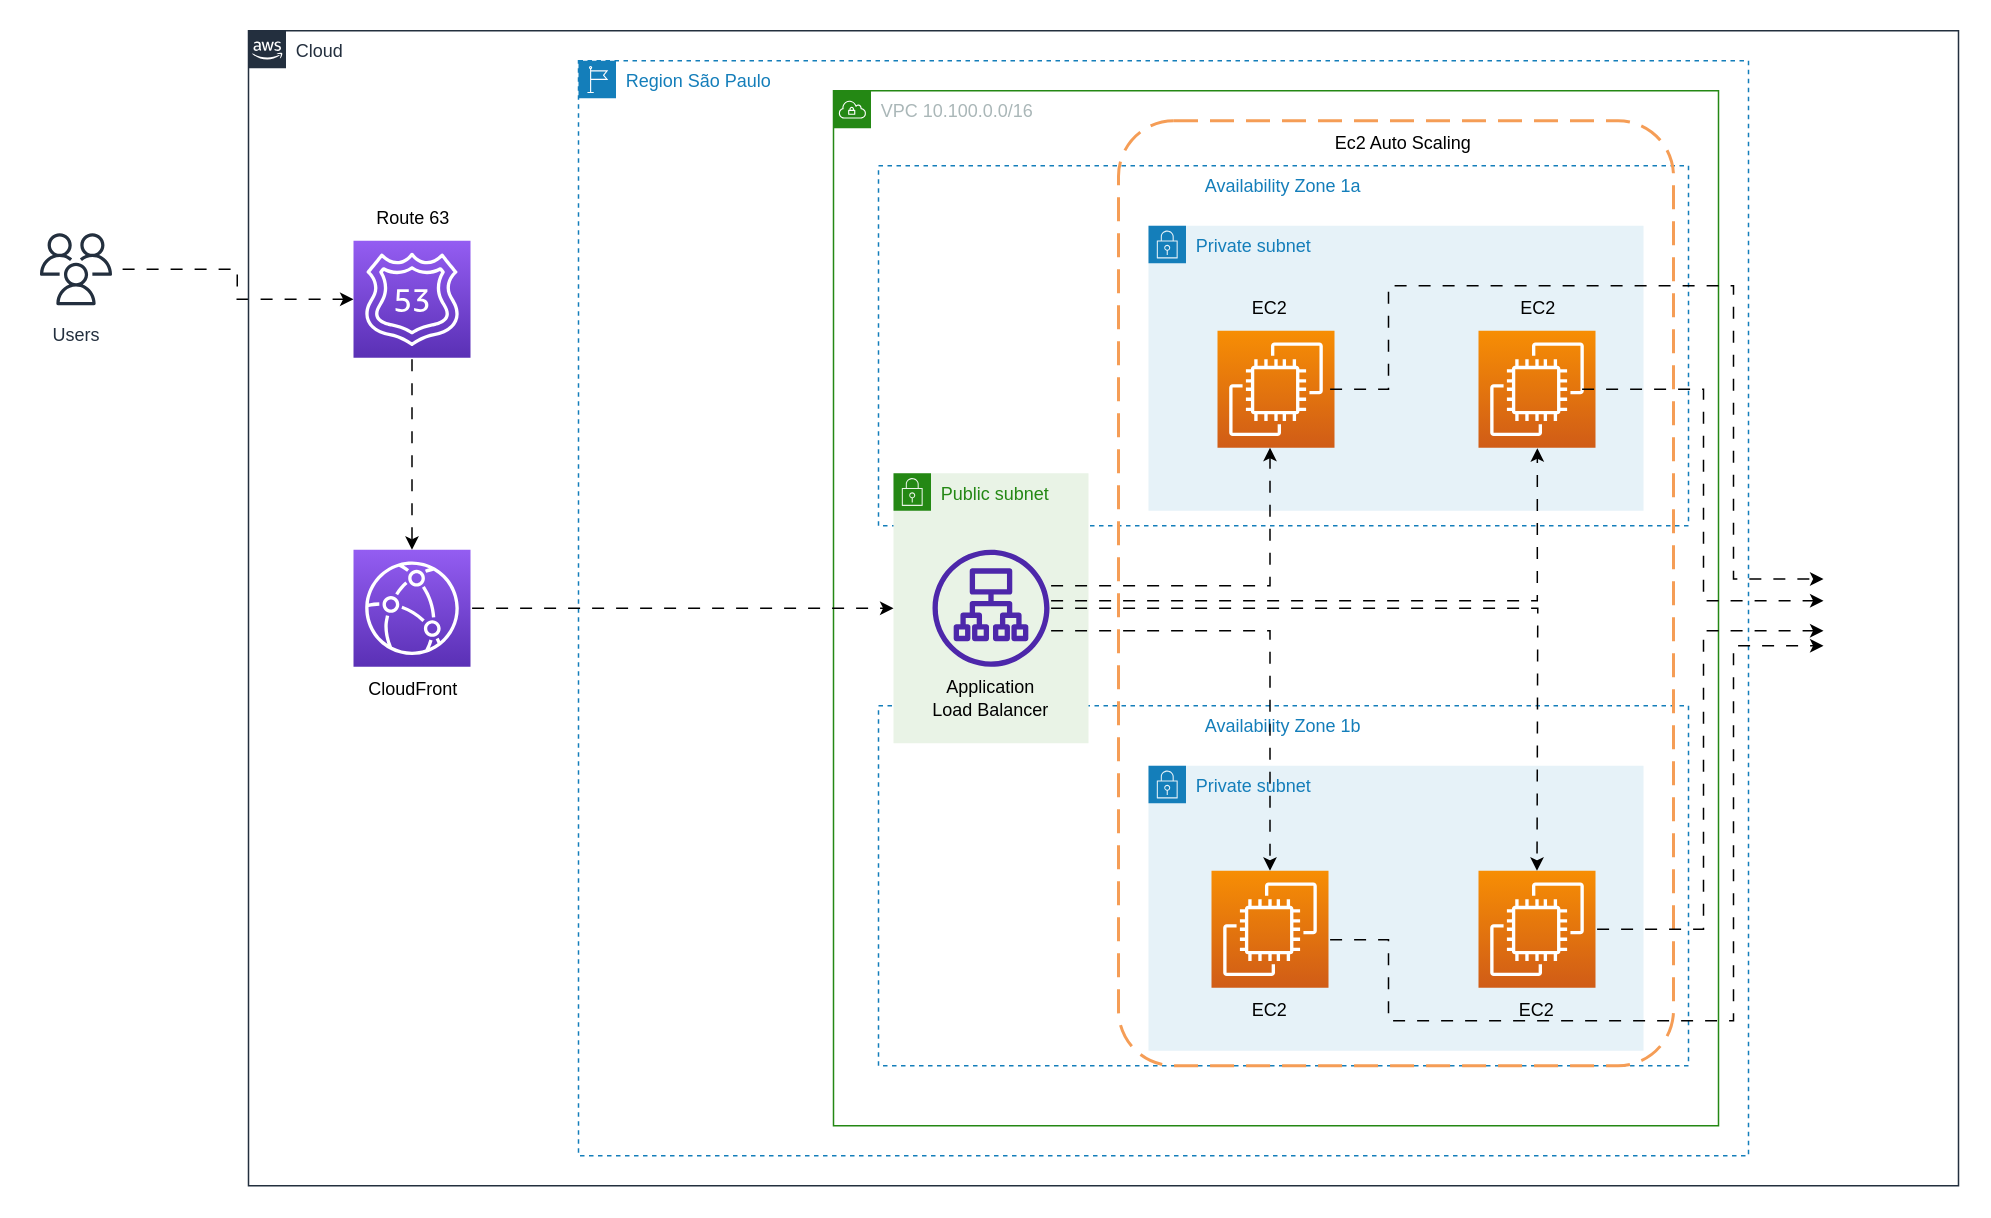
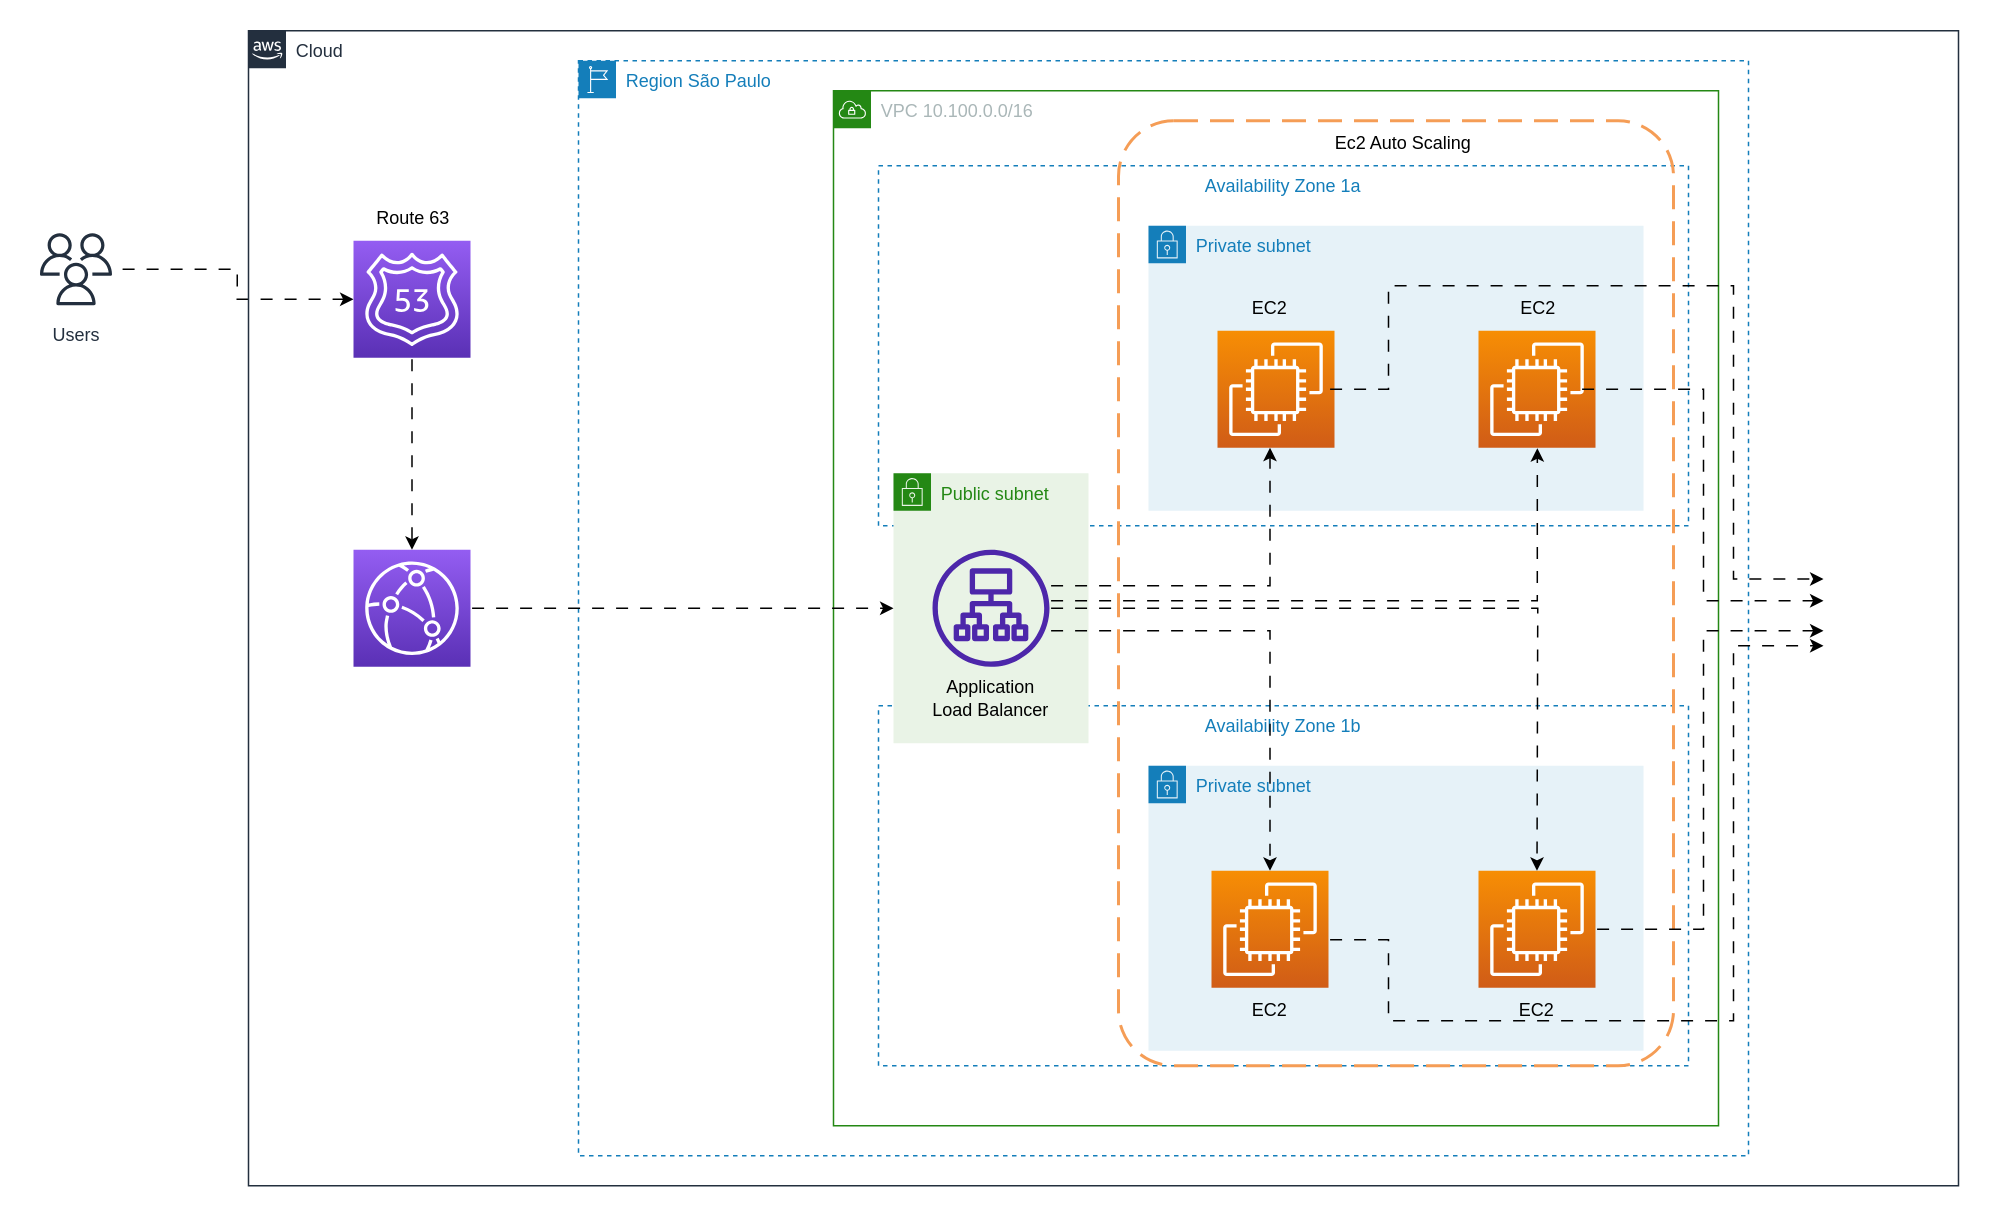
(413, 689) -> none
